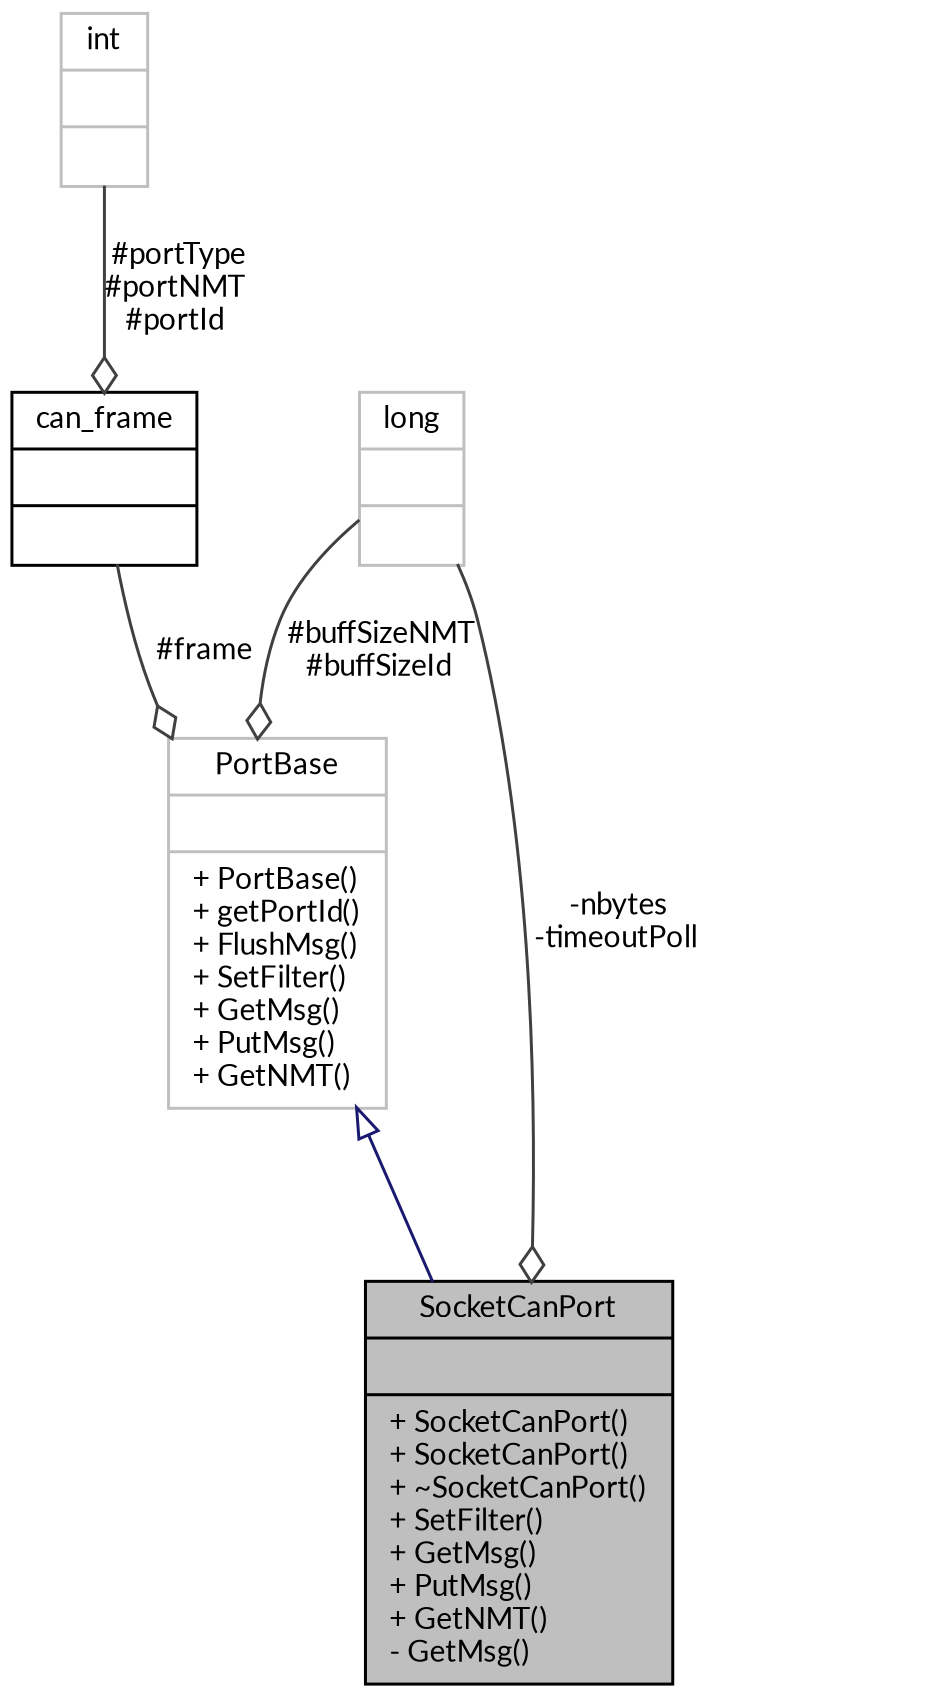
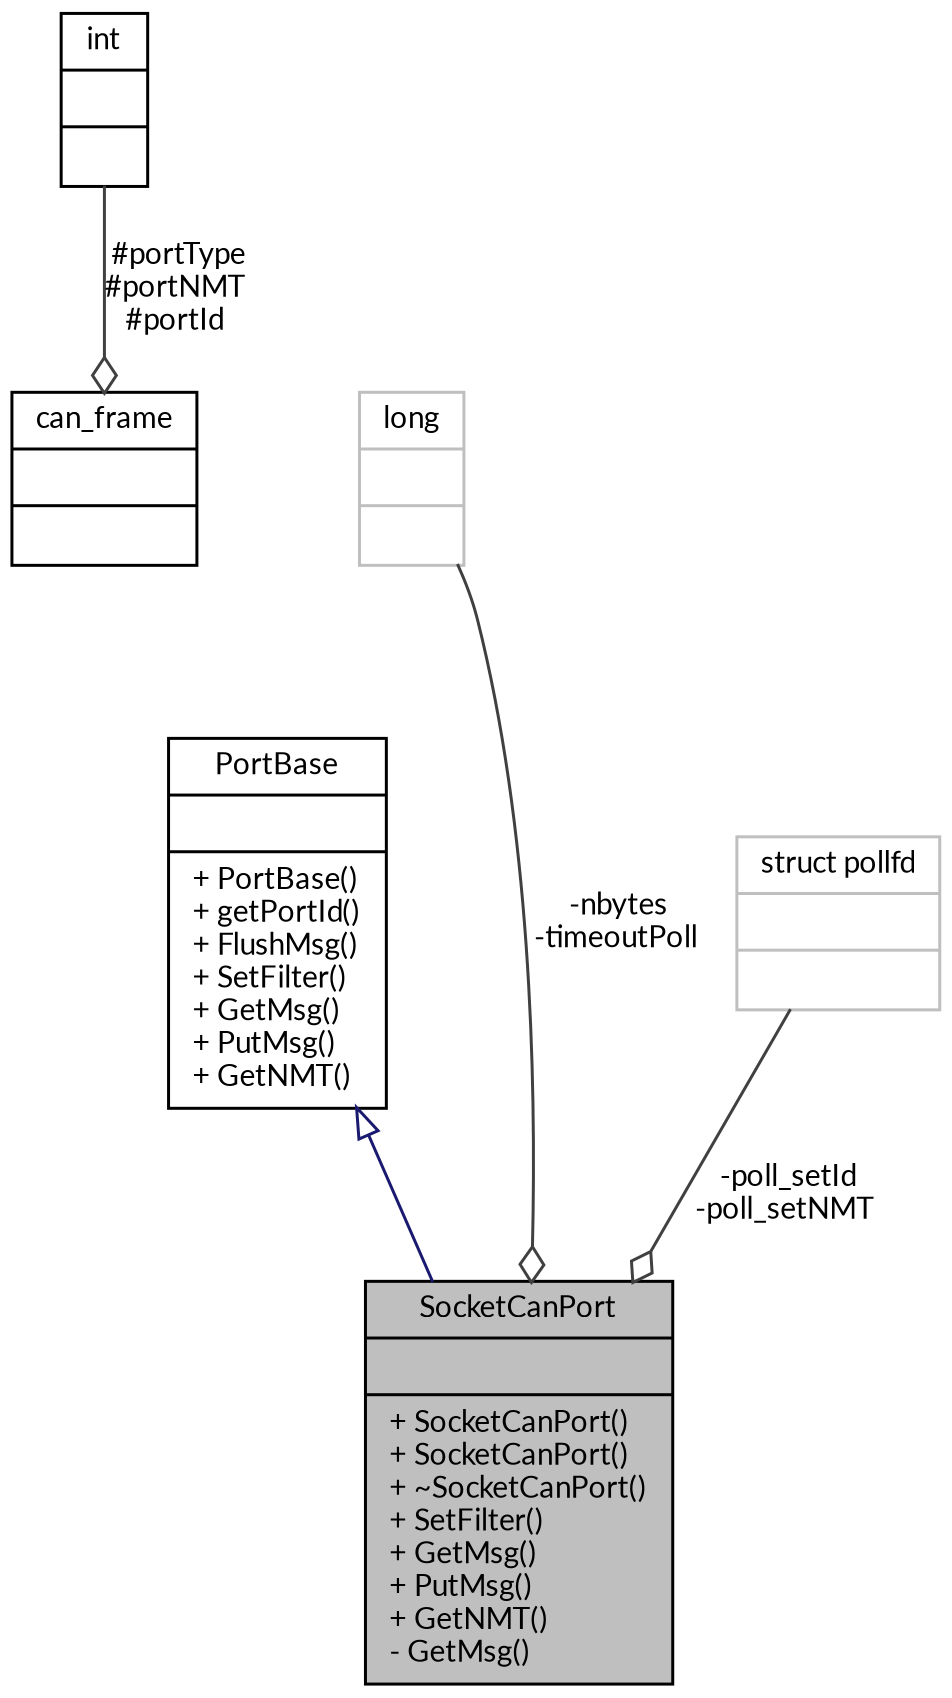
(104, 100) -> (104, 100)
(290, 600) -> none
(134, 636) -> none
(277, 923) -> (277, 923)
none -> (838, 923)
